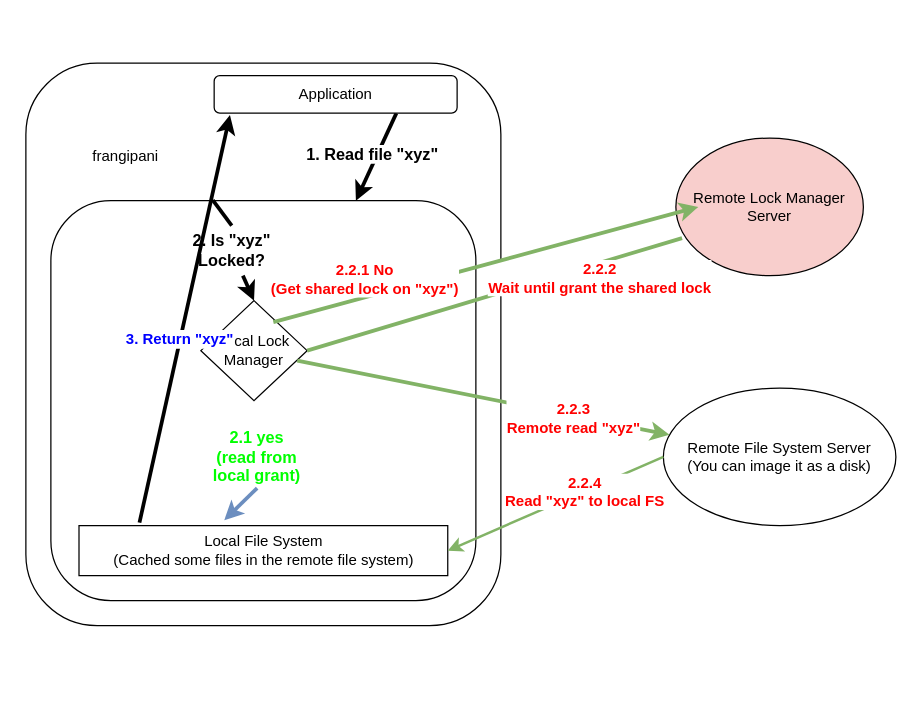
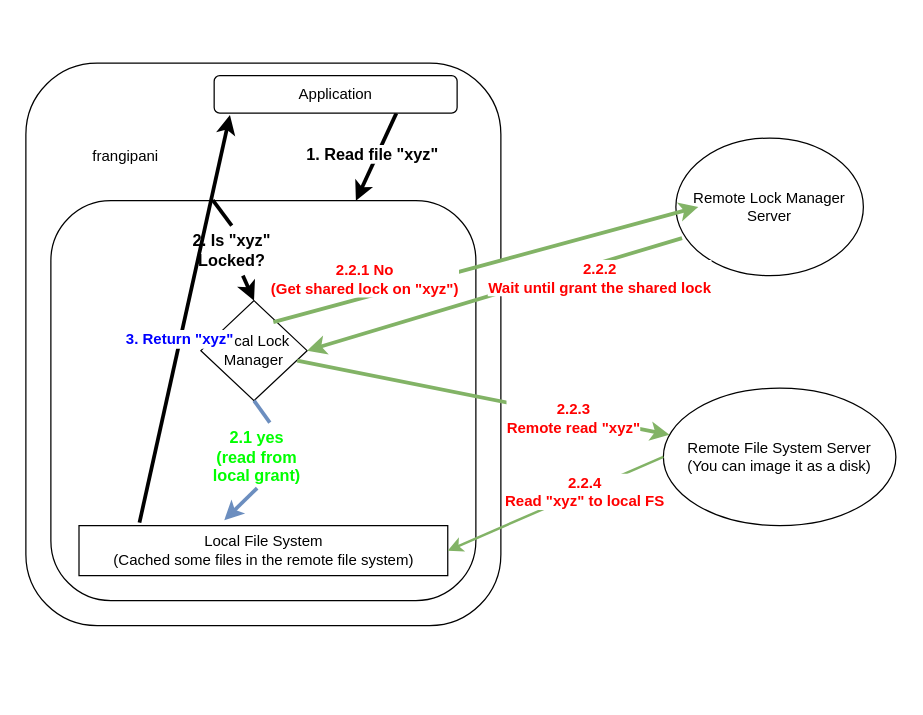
(769, 207) -> (769, 207)
(316, 348) -> (322, 346)
none -> (261, 411)
